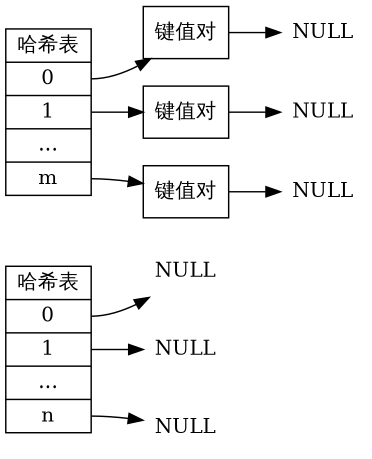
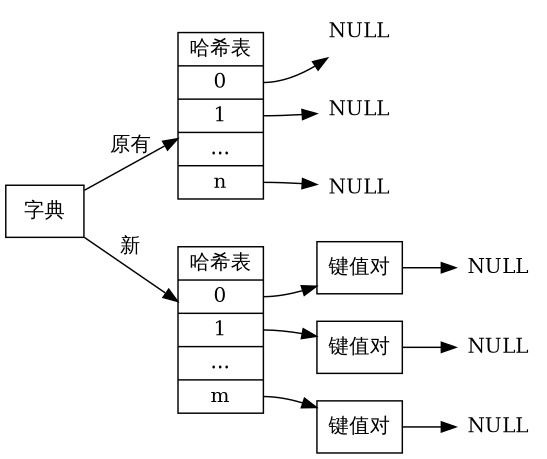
none -> (45, 211)
